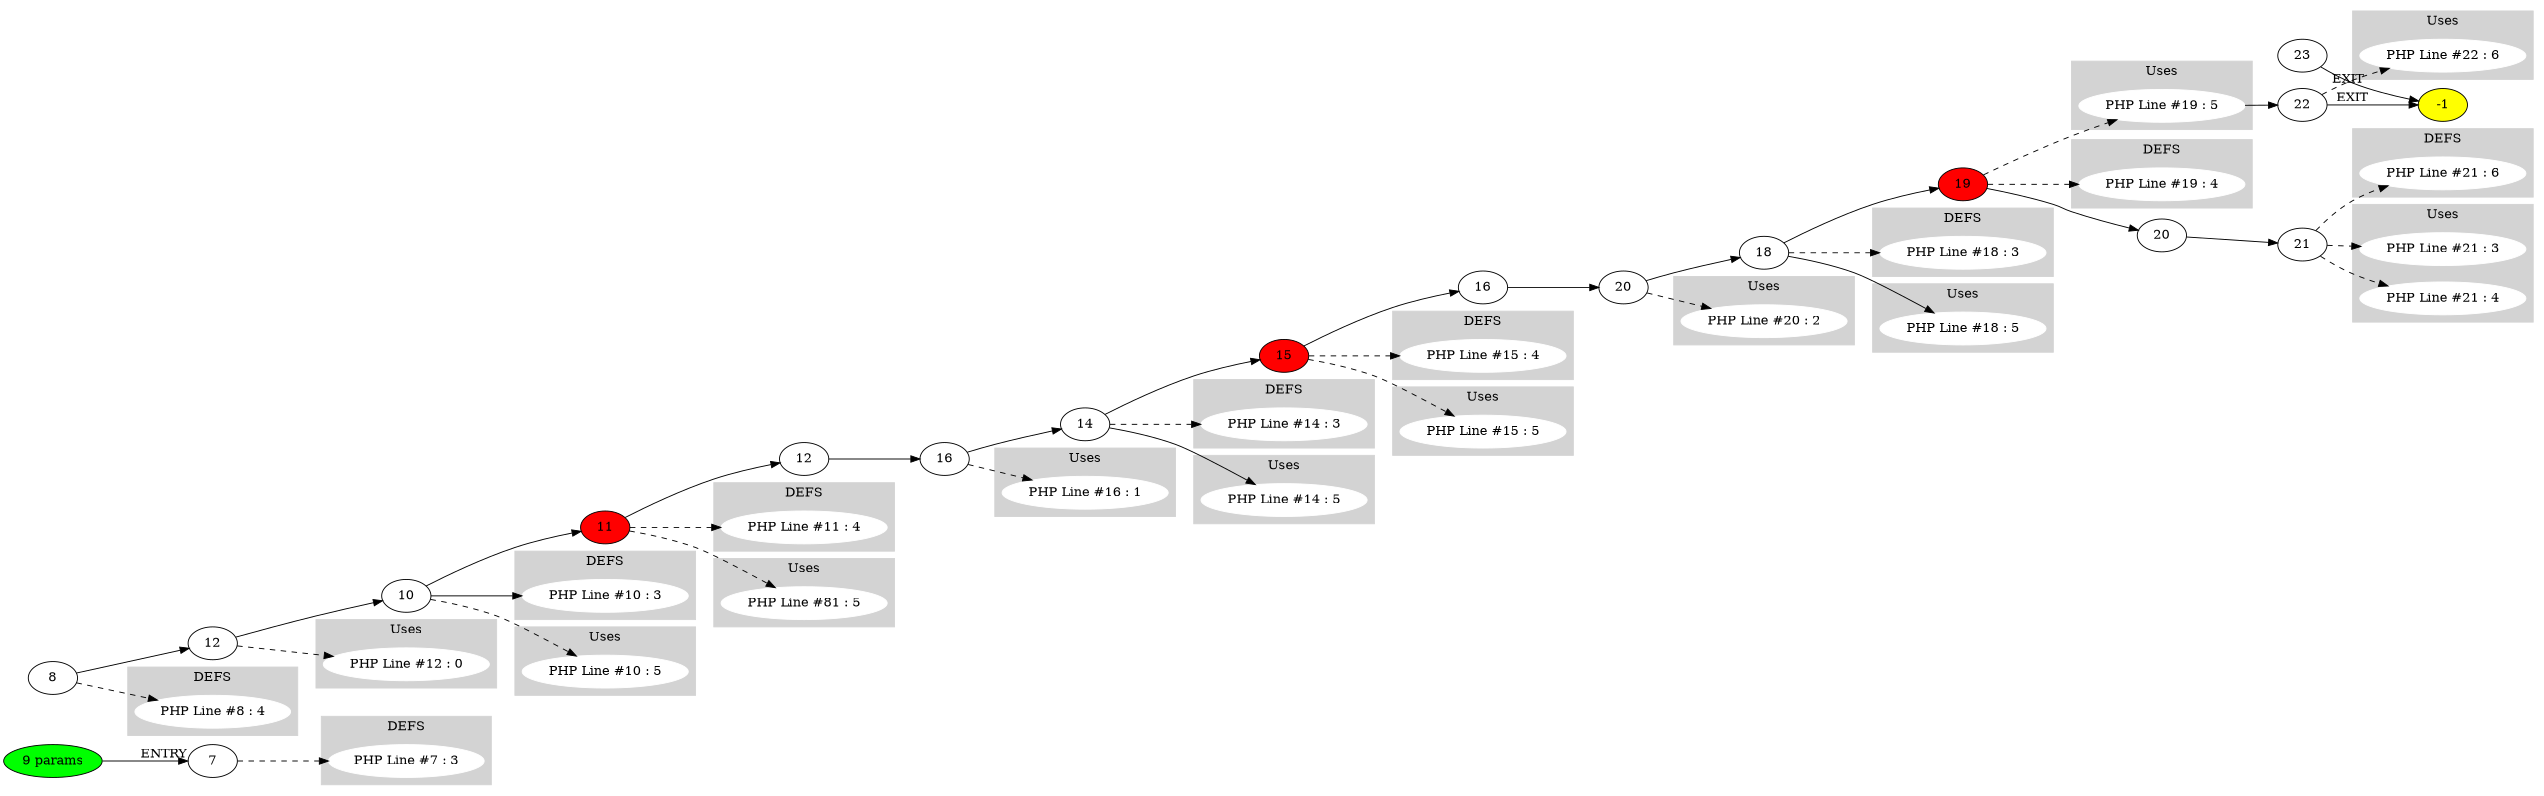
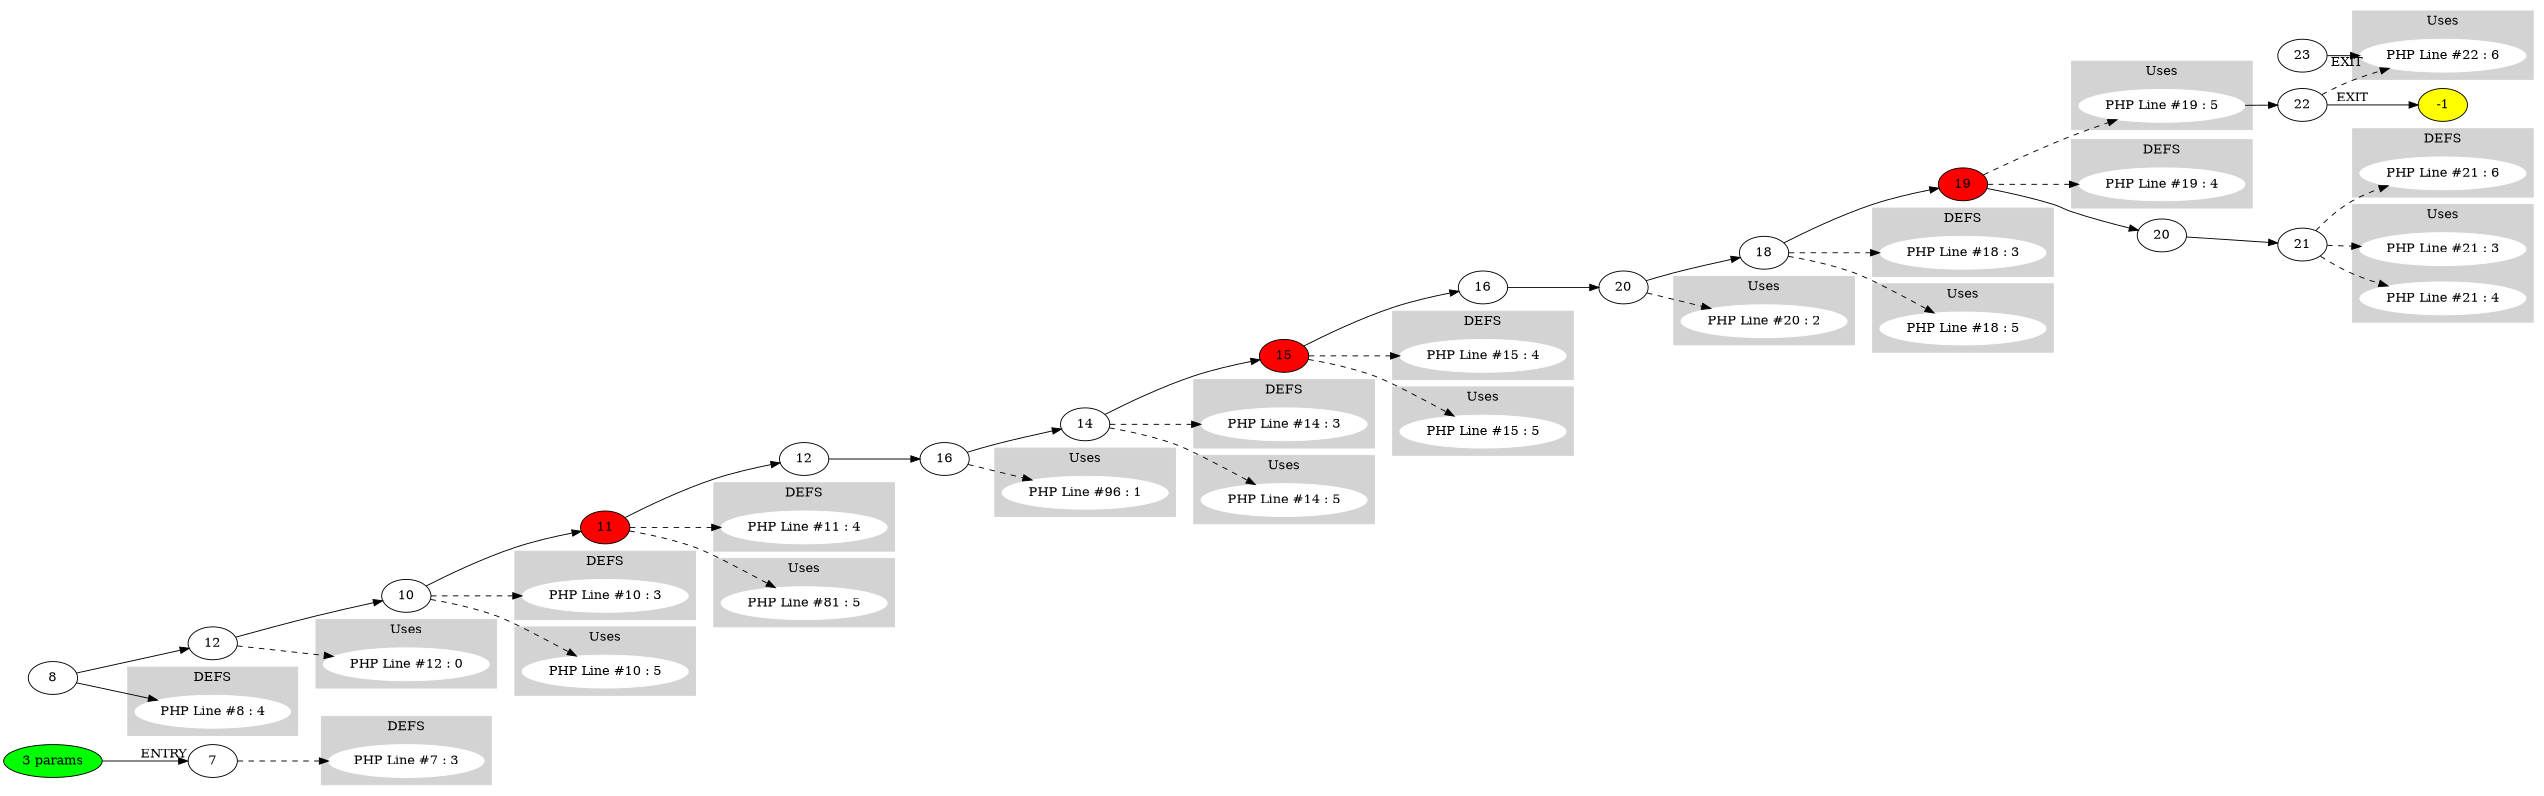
(2364, 87) -> (2339, 56)
(1860, 275) -> (1860, 275)
(1181, 447) -> (1181, 447)
(1085, 493) -> (1085, 493)
(472, 596) -> (472, 596)
(112, 690) -> (112, 690)
(53, 761) -> (53, 761)
